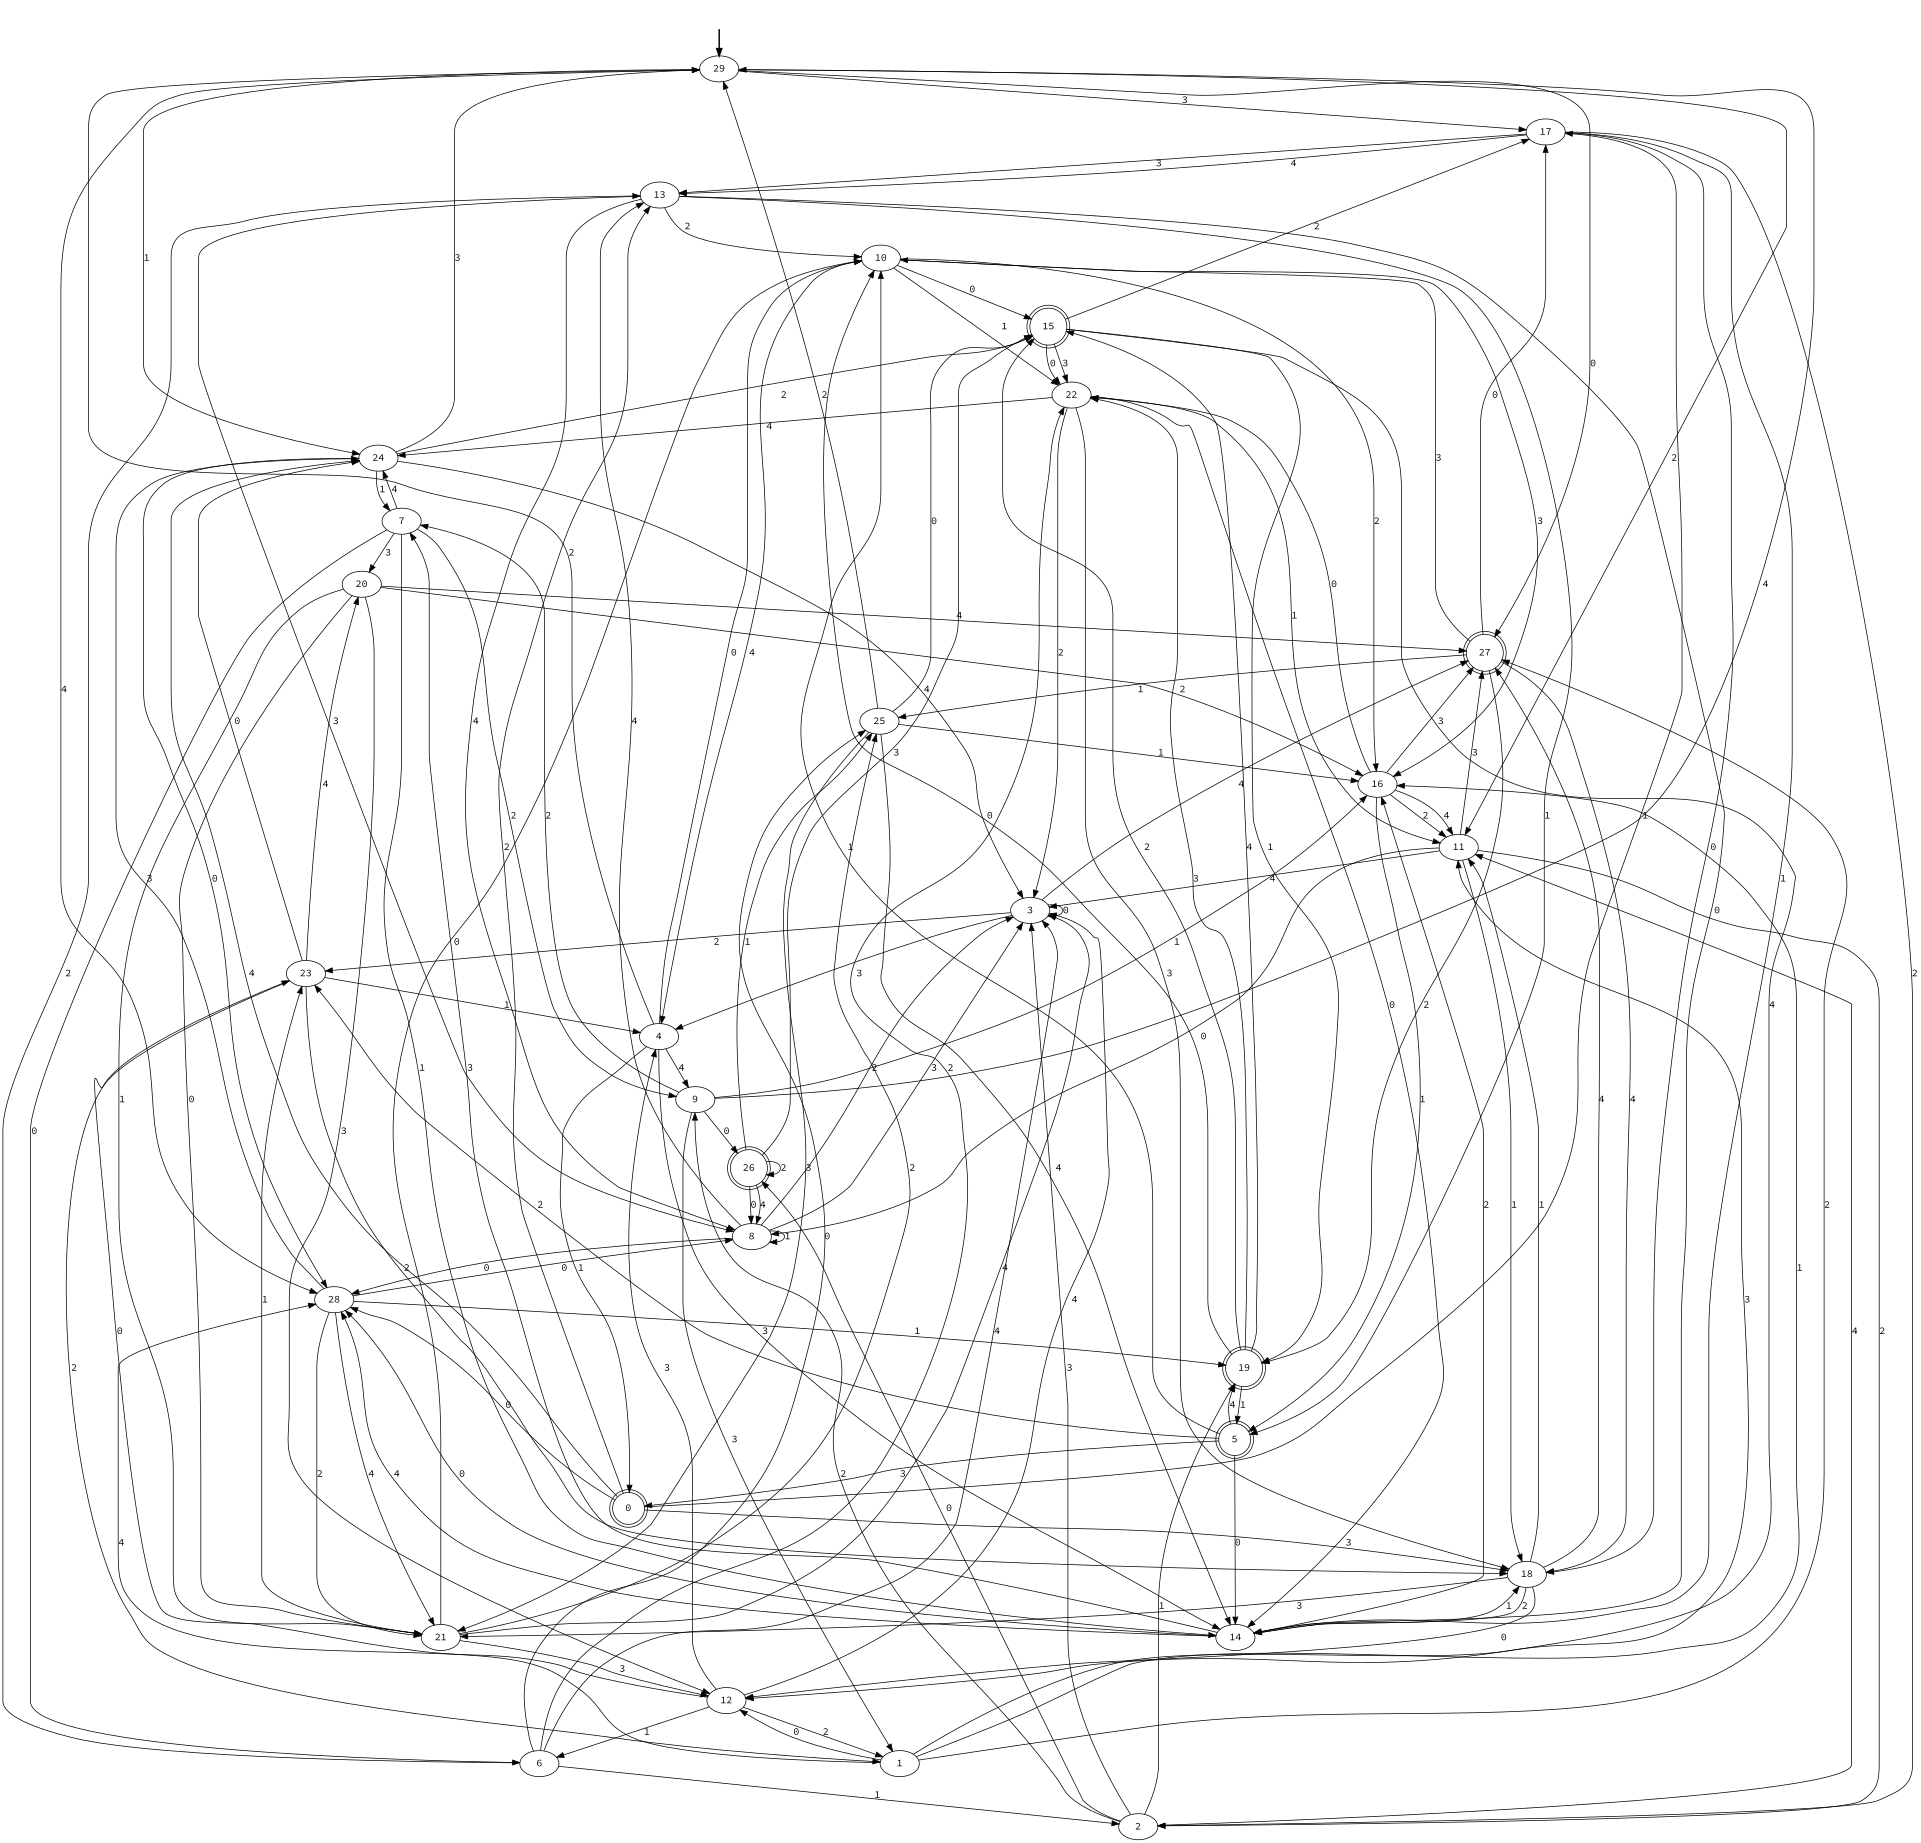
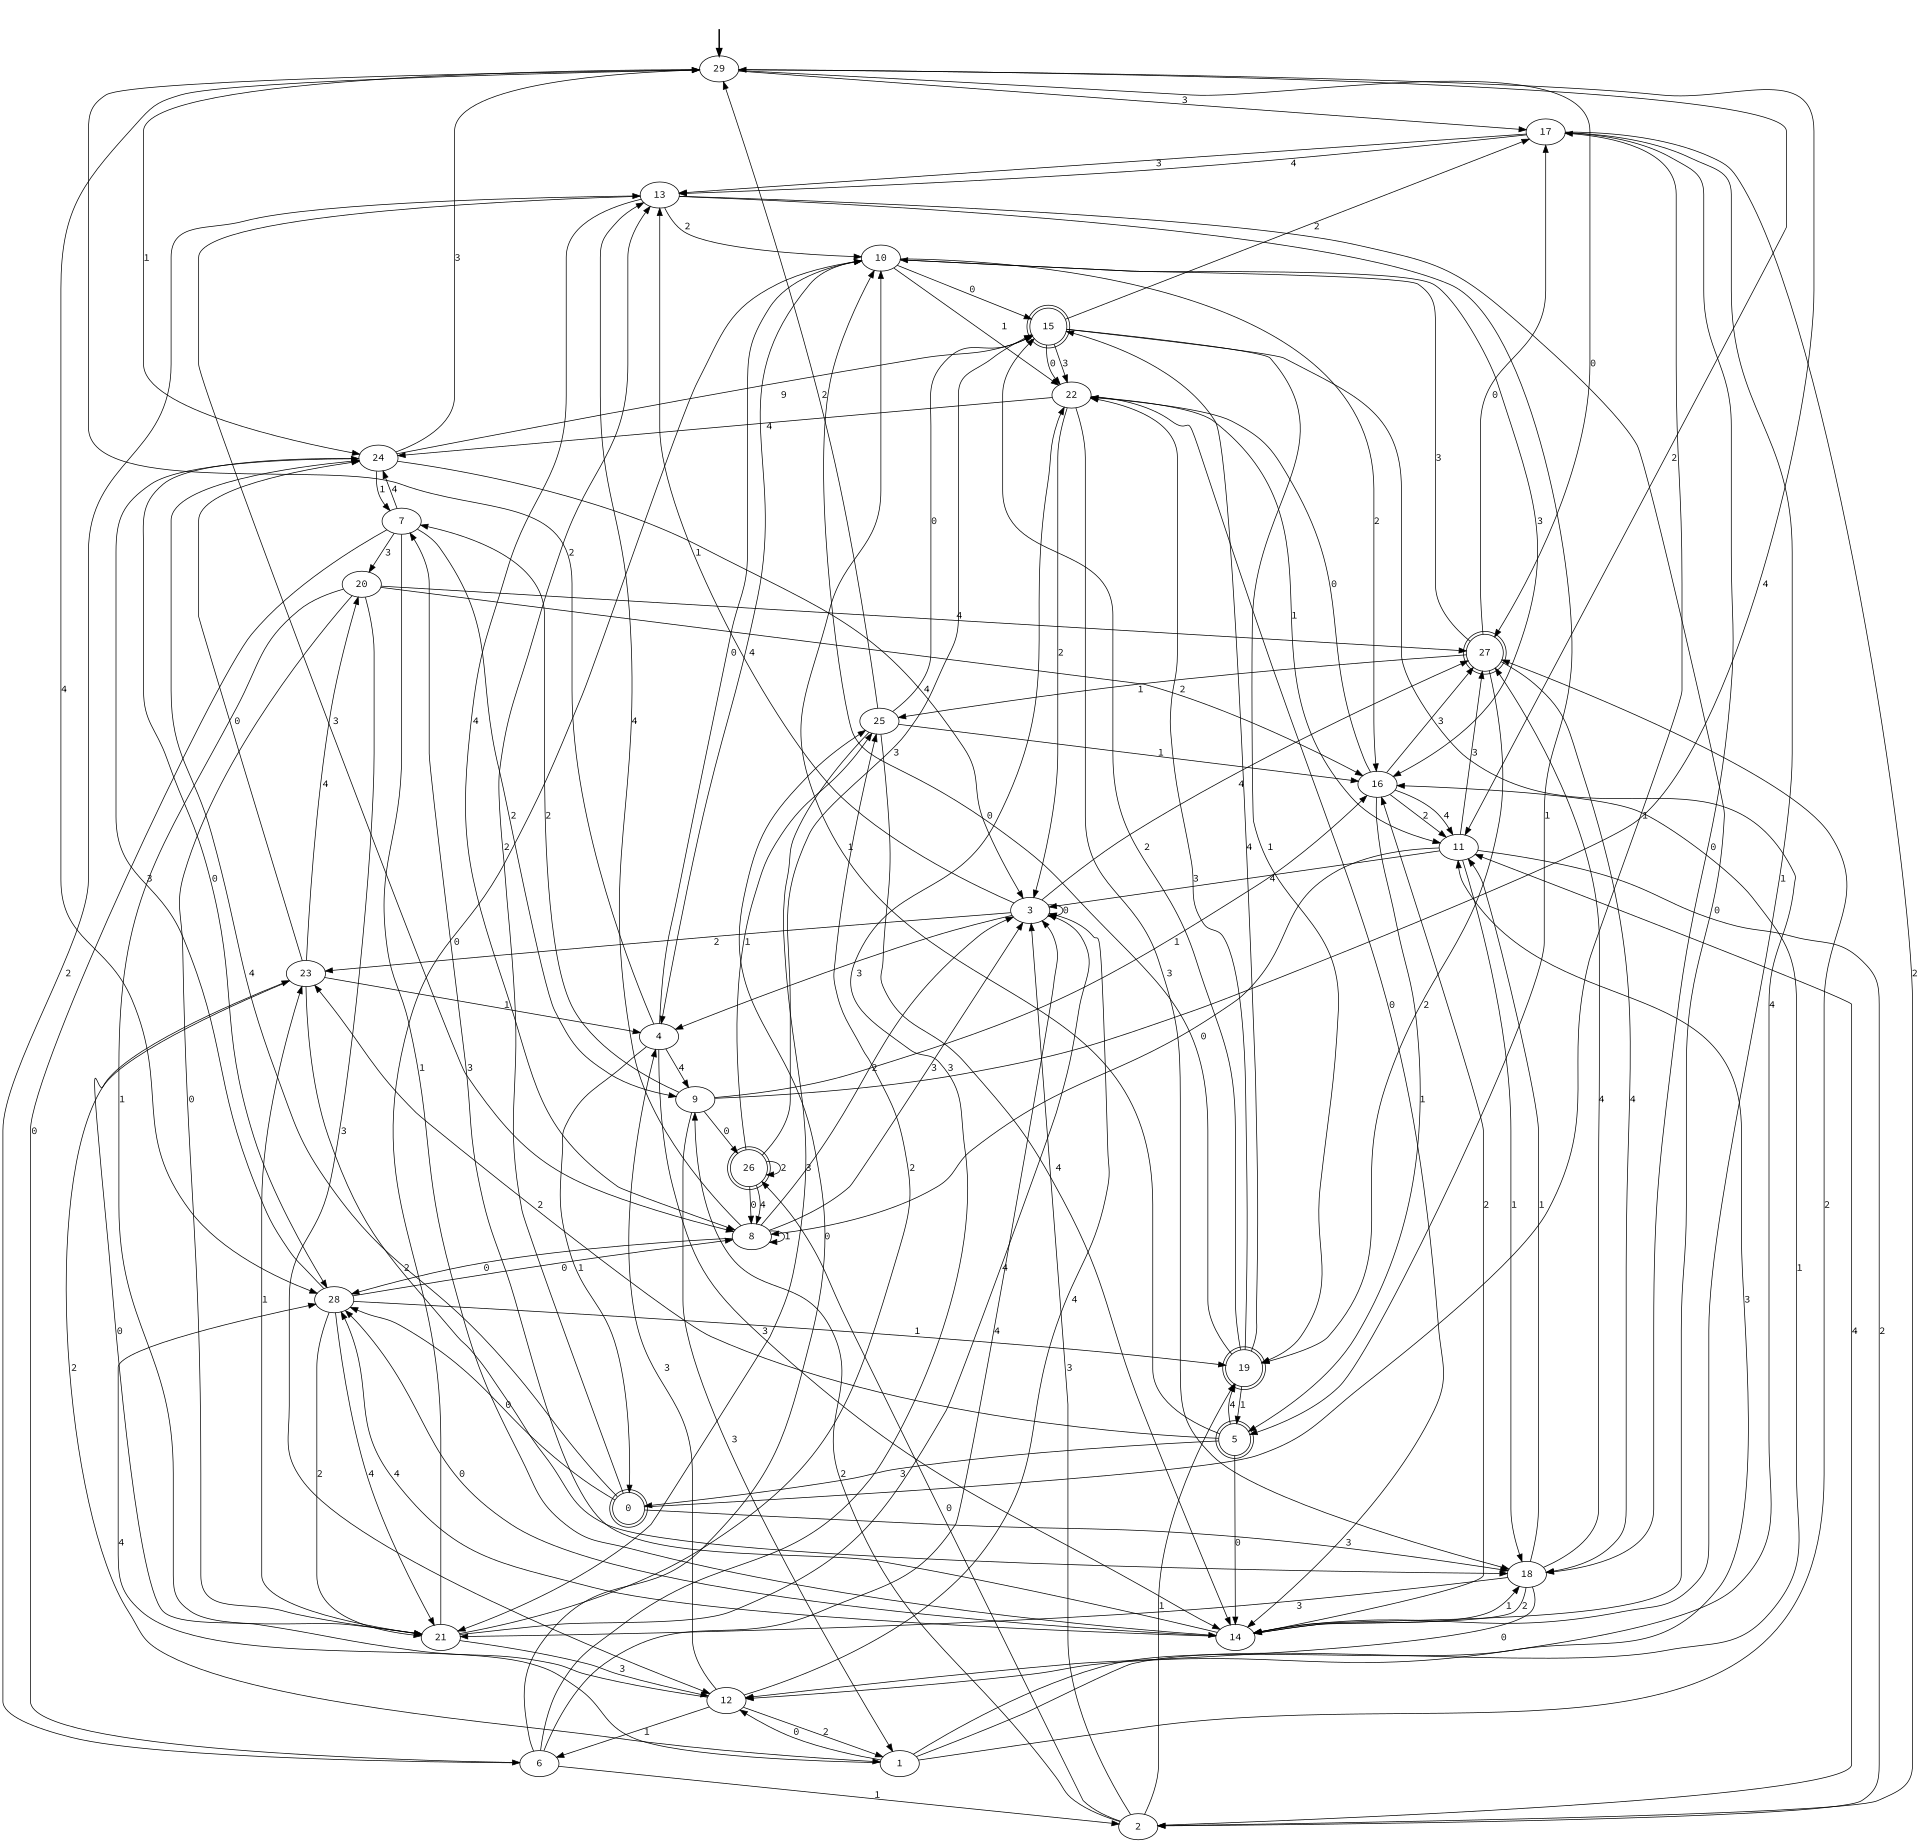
(784, 395) -> (784, 395)
none -> (724, 620)
(951, 1068) -> (951, 1068)
